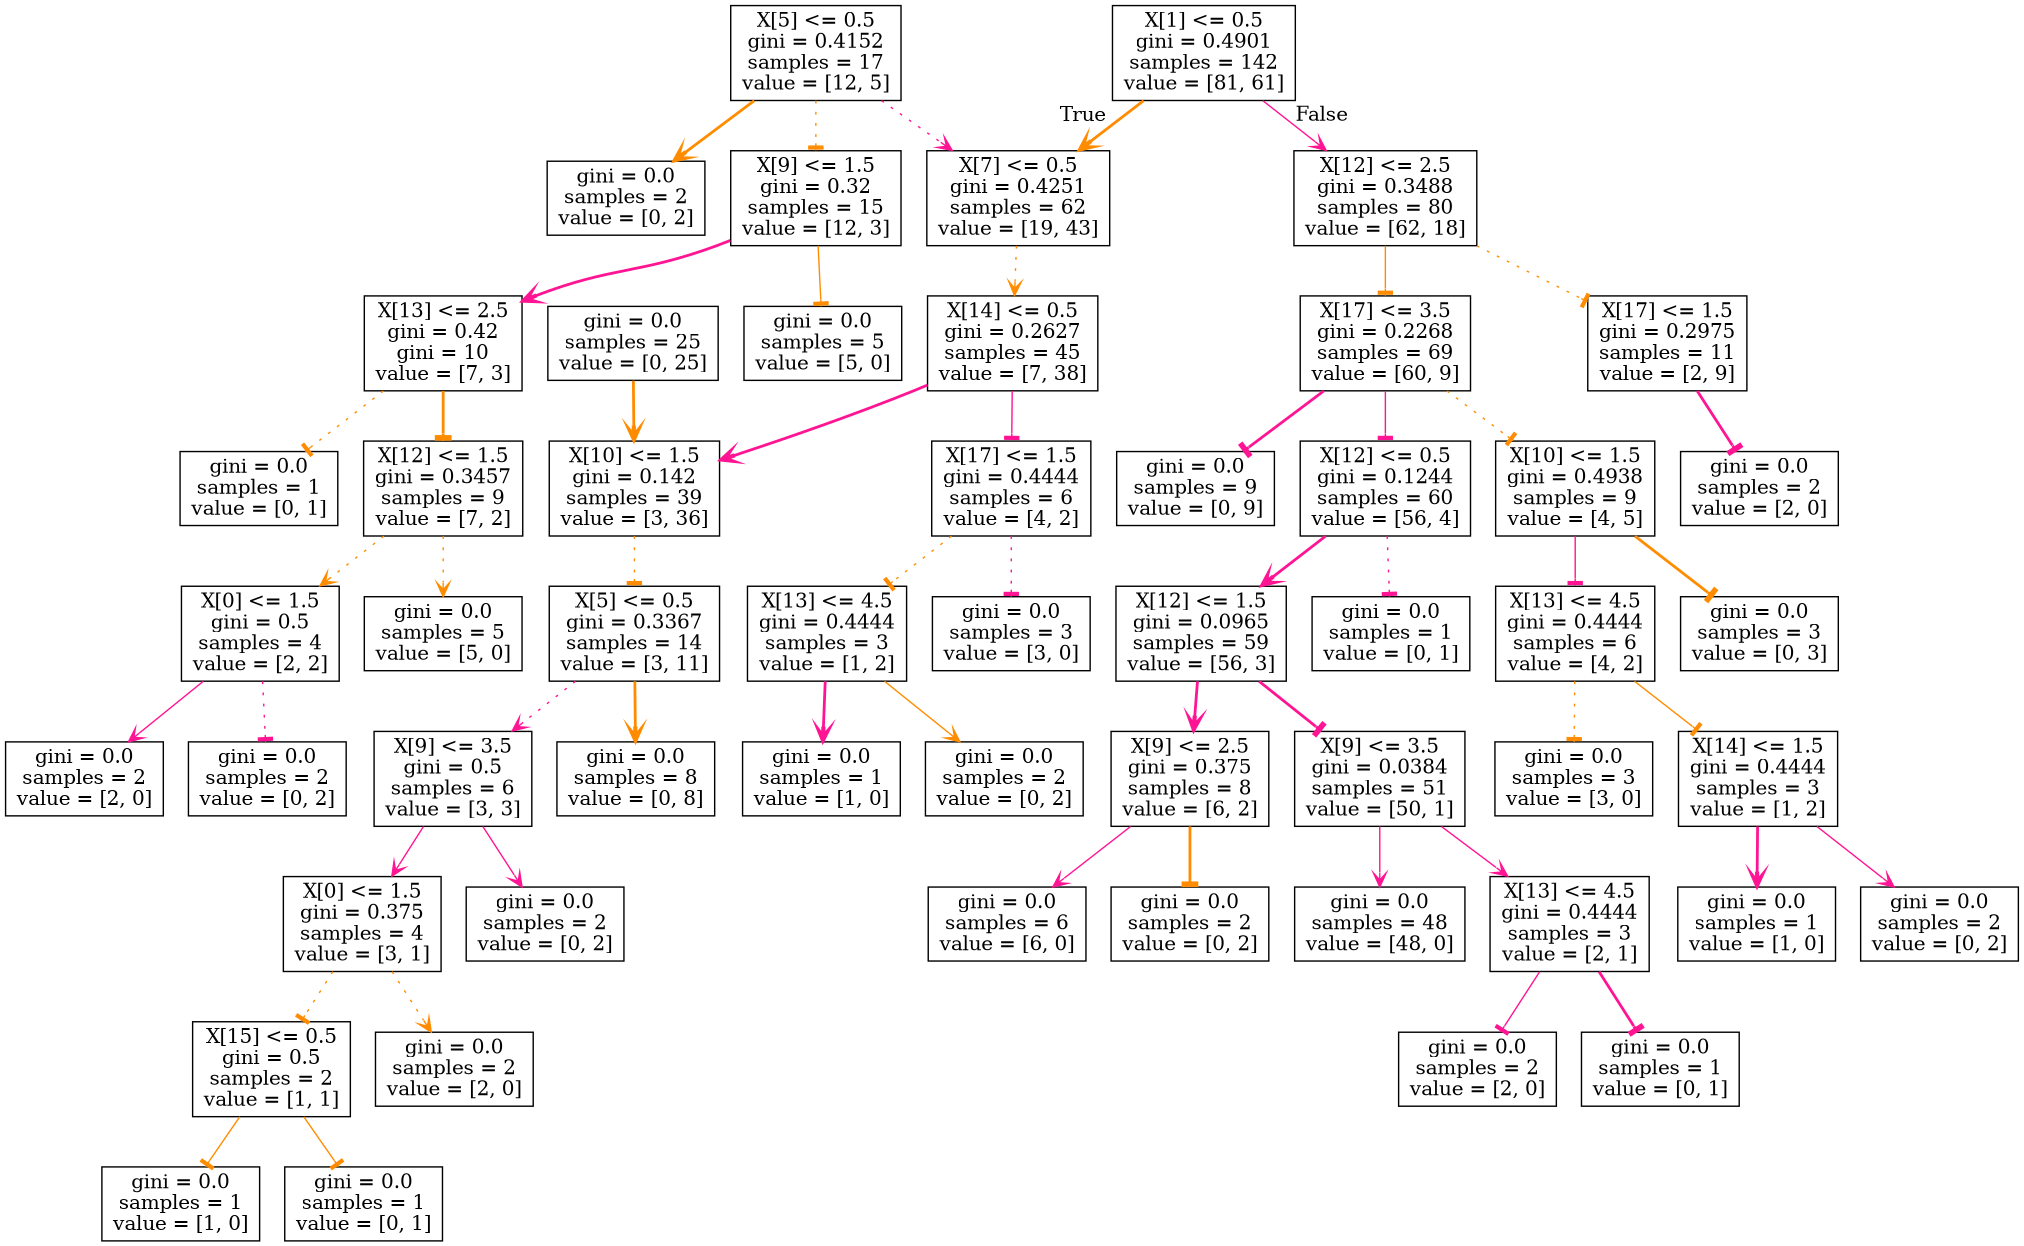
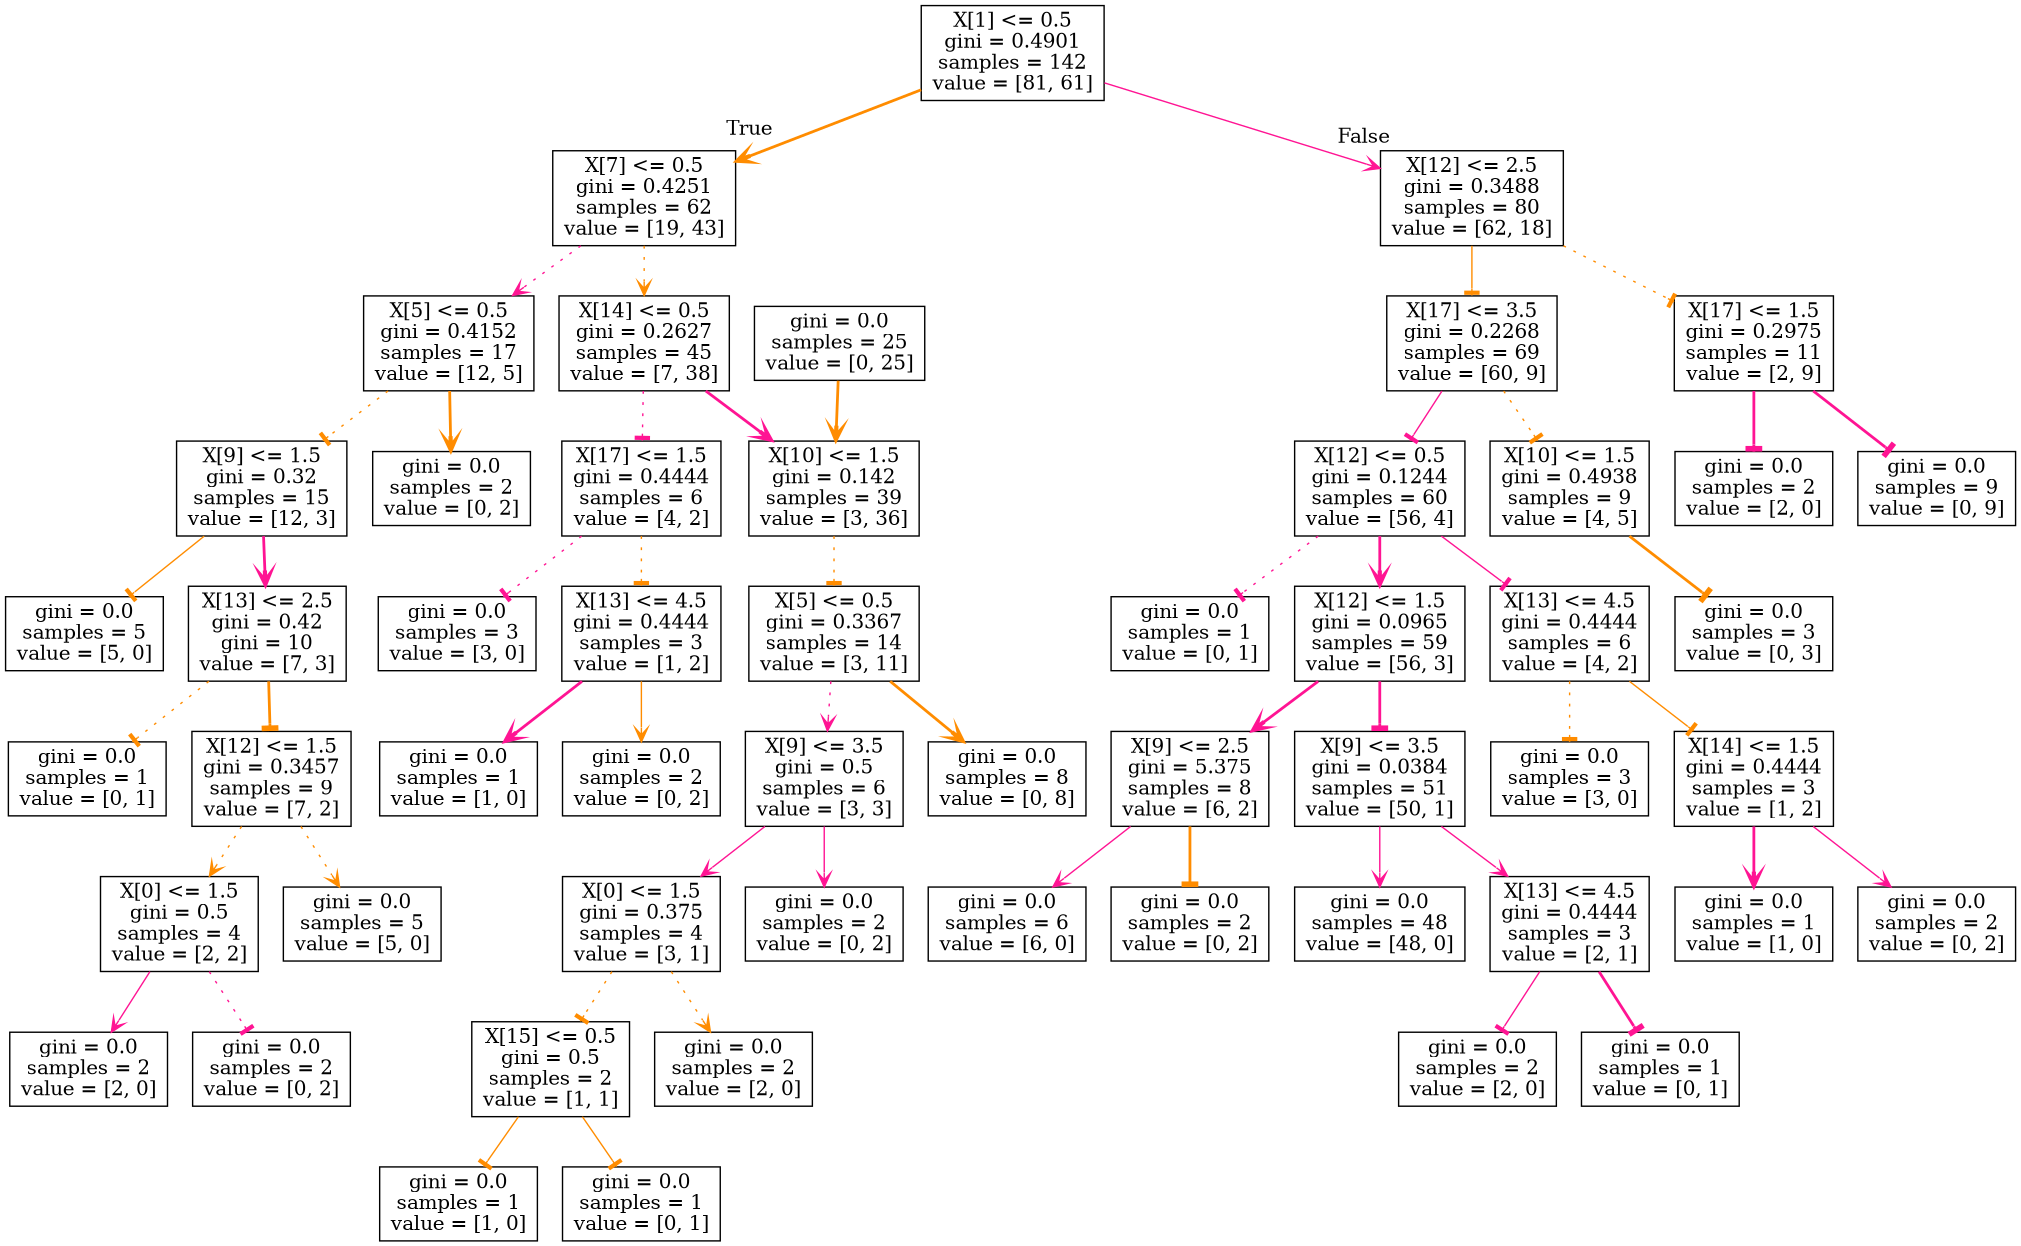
(911, 121) -> (552, 266)
(1012, 412) -> (643, 412)
(1286, 419) -> (1849, 419)
(1575, 557) -> (1472, 559)
(1190, 779) -> (1190, 779)
